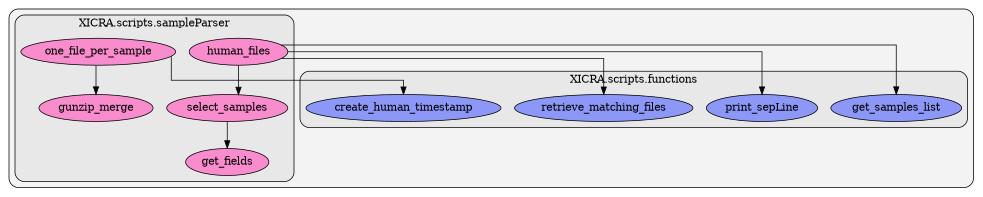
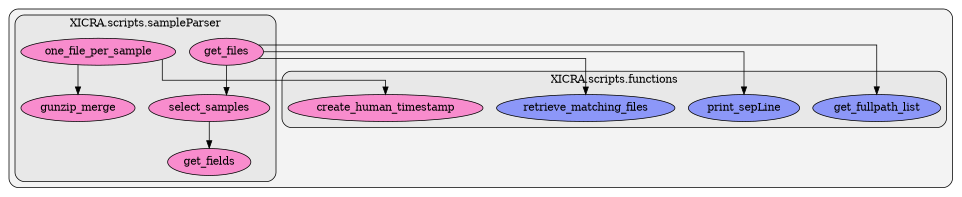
(238, 52) -> (226, 52)
(404, 108) -> (386, 108)
(896, 108) -> (877, 108)
